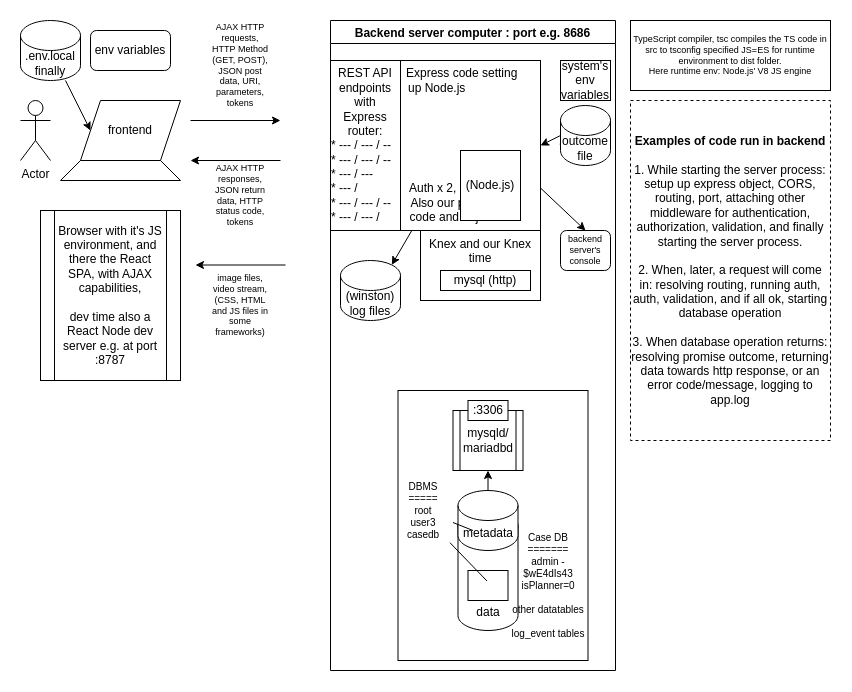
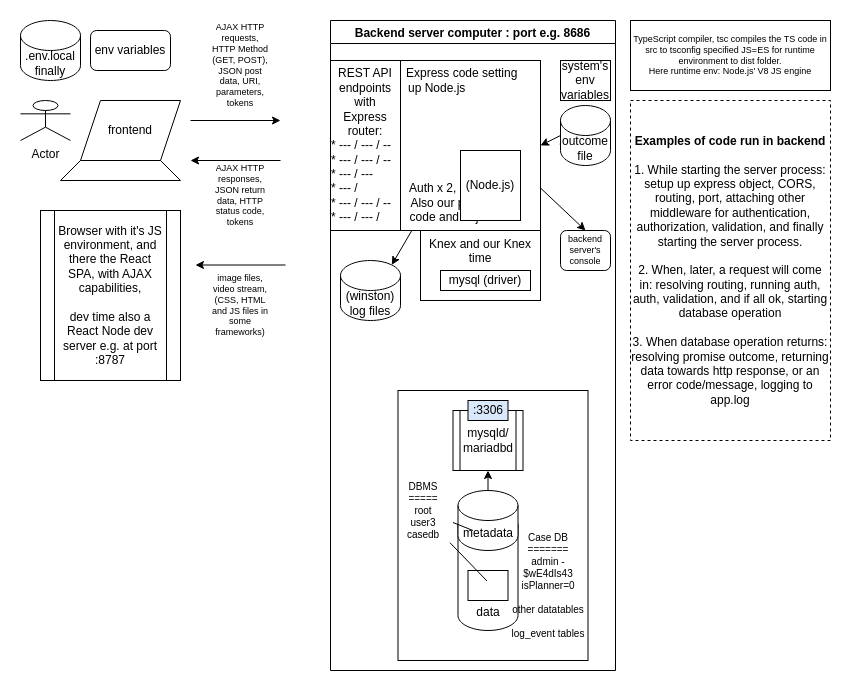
(76, 102) -> none
(36, 131) -> (46, 121)
(486, 281) -> (486, 281)
(488, 411) -> (488, 411)
